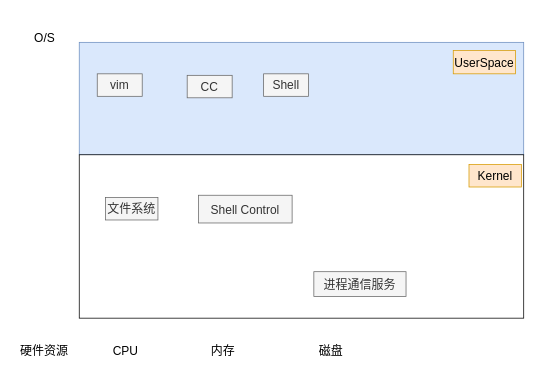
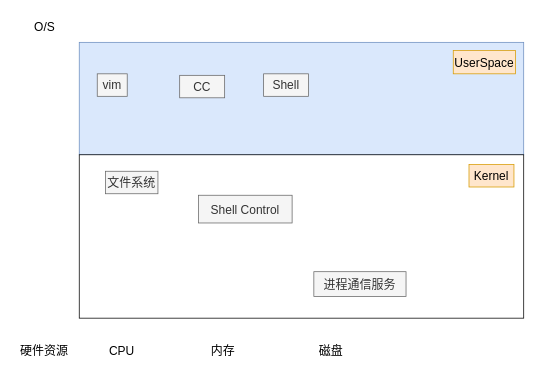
(44, 38) -> (44, 27)
(120, 85) -> (112, 85)
(210, 87) -> (202, 87)
(495, 176) -> (492, 176)
(132, 209) -> (132, 183)
(126, 351) -> (122, 351)
